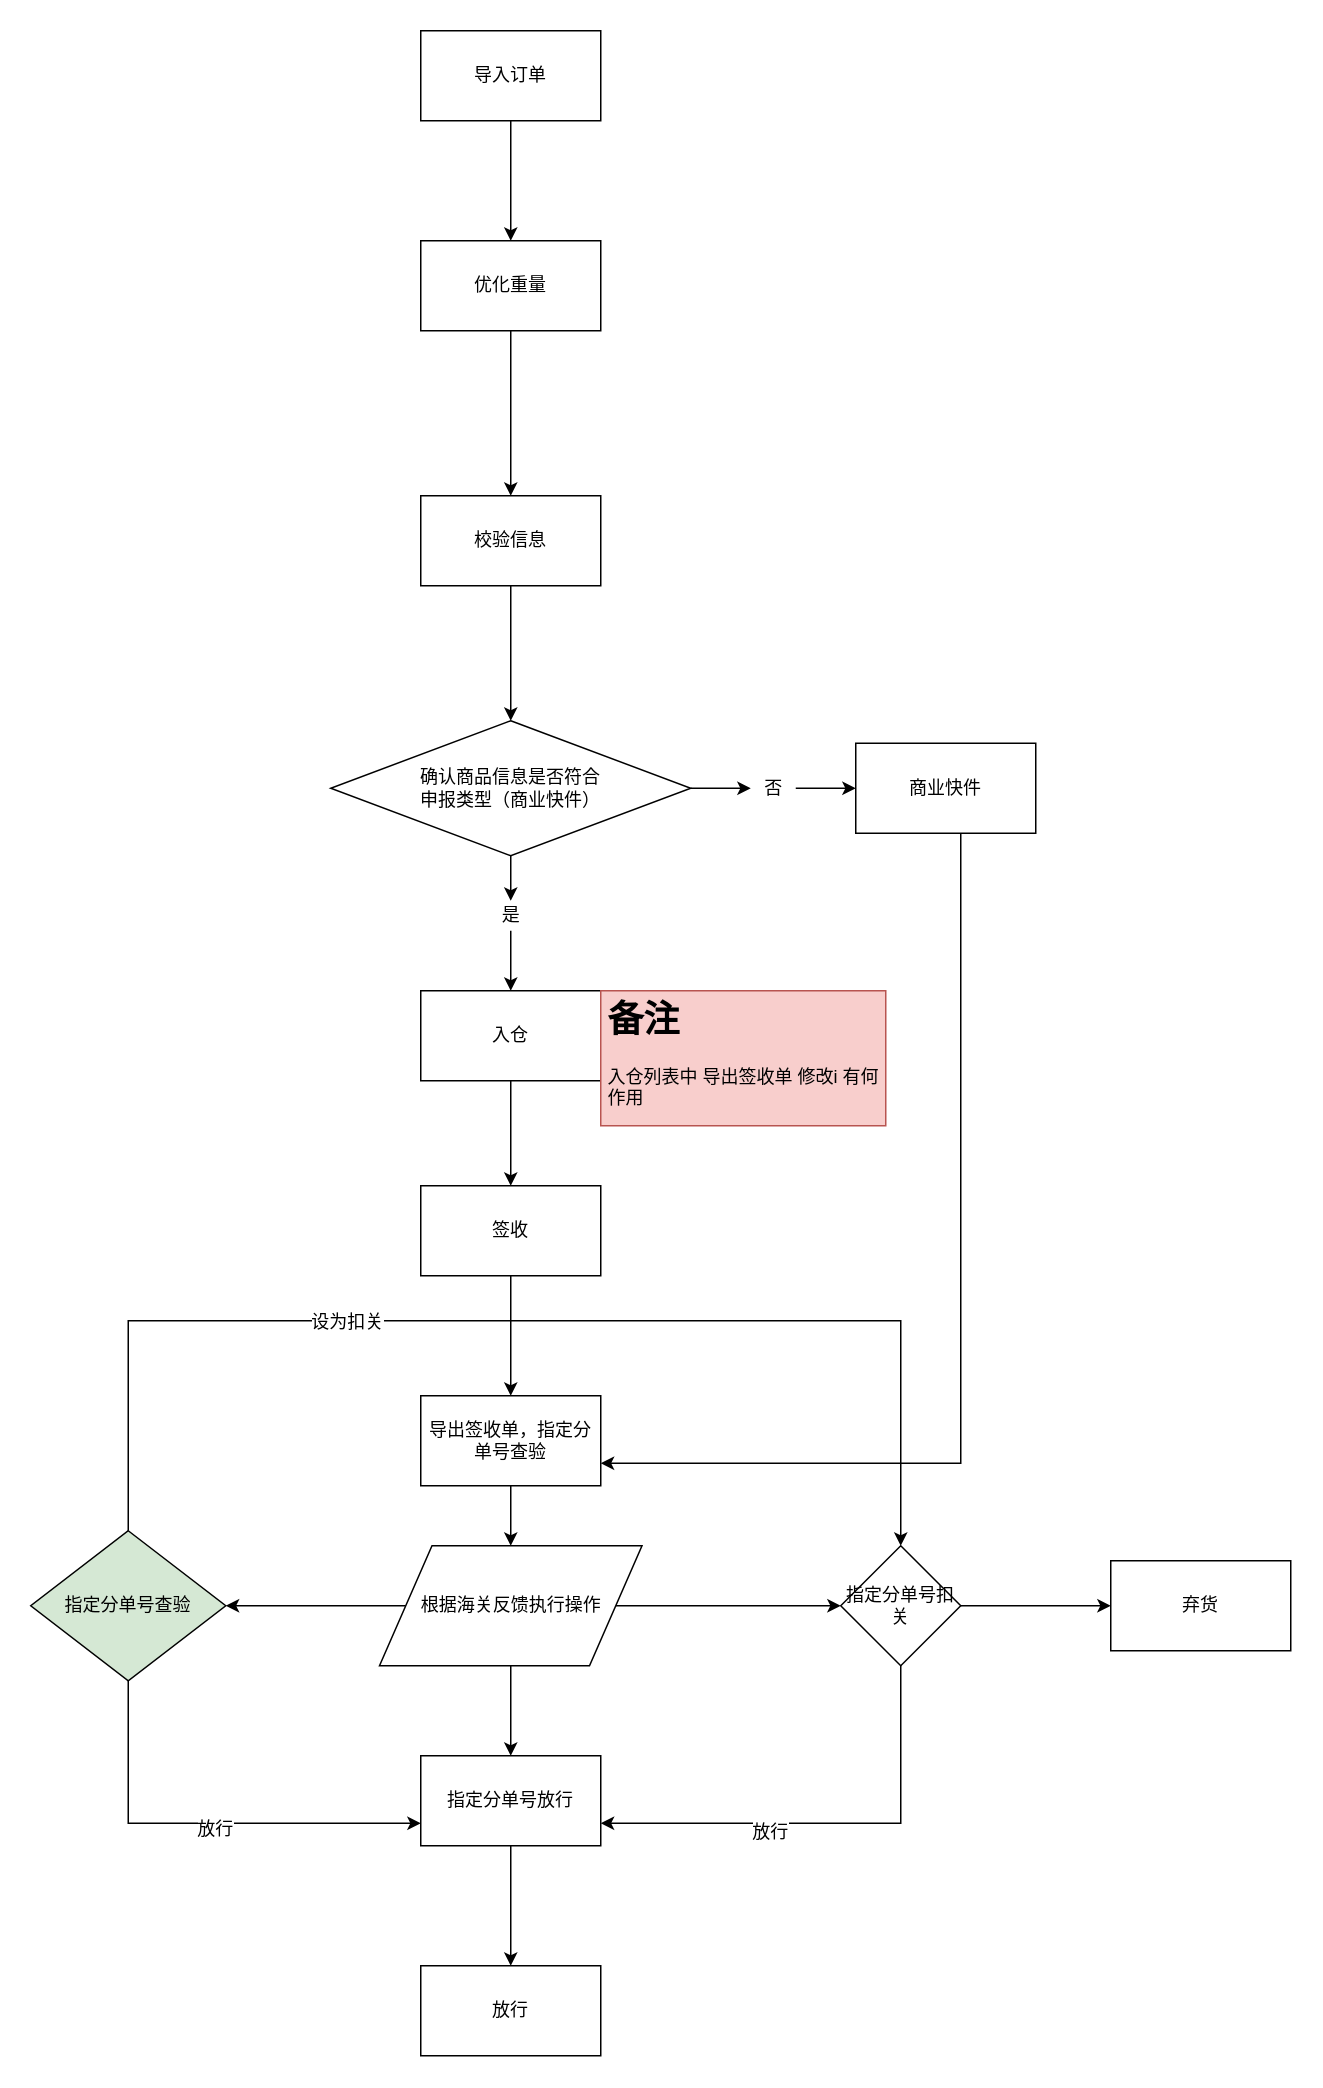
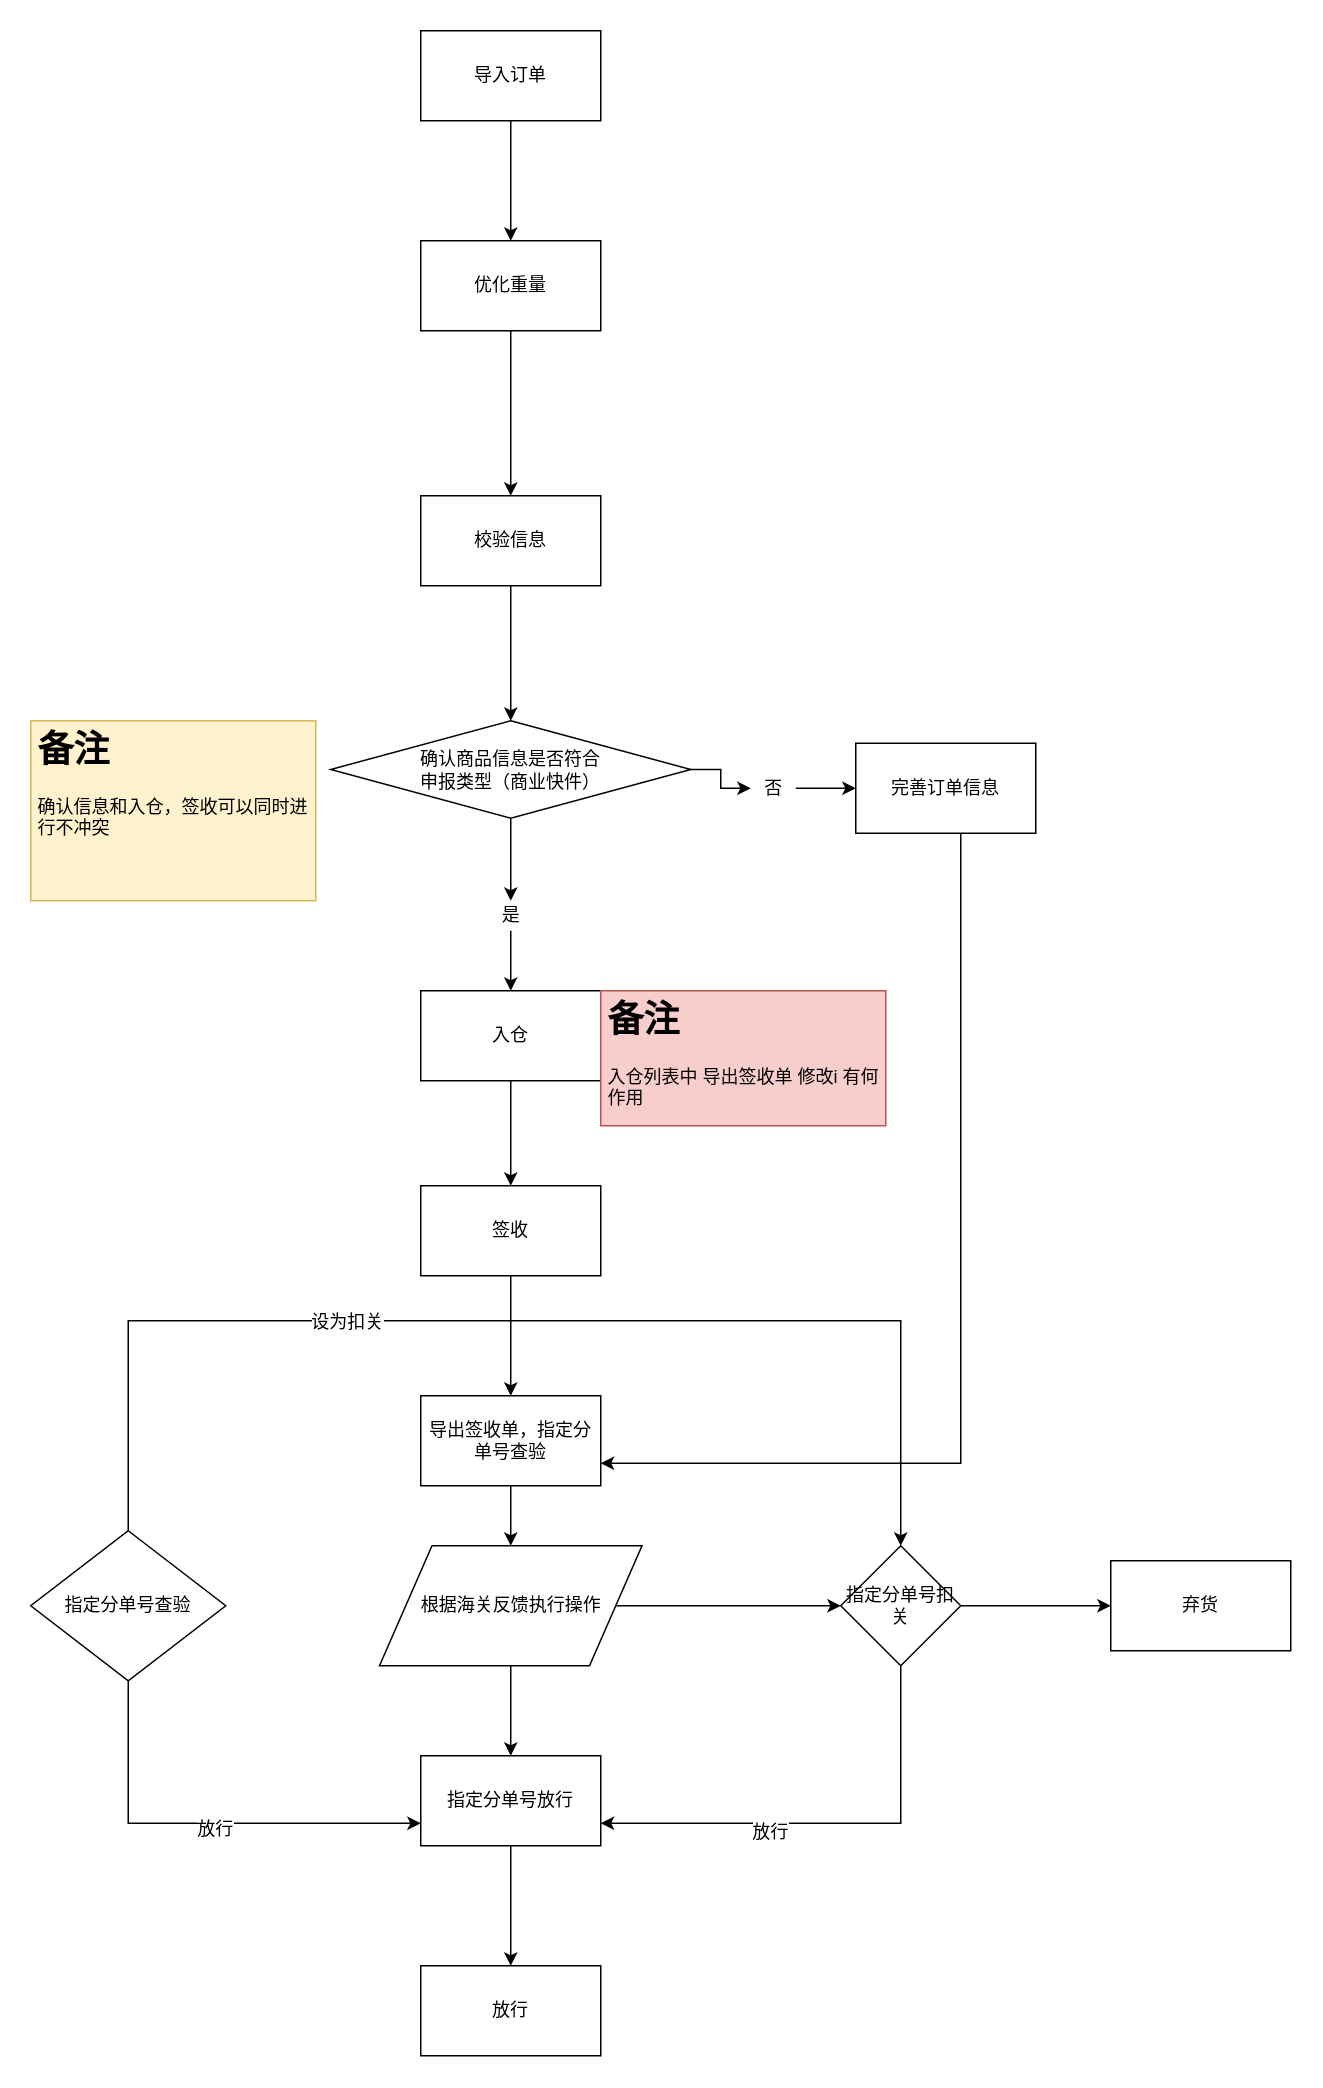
(511, 788) -> (511, 770)
(946, 788) -> (946, 788)
none -> (173, 811)
(128, 1606) -> (128, 1606)
(321, 1606) -> none
